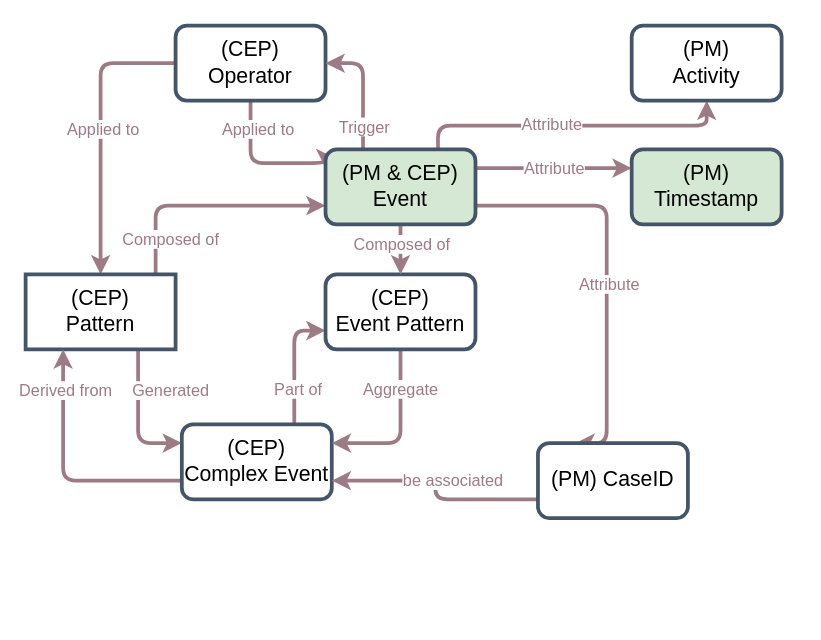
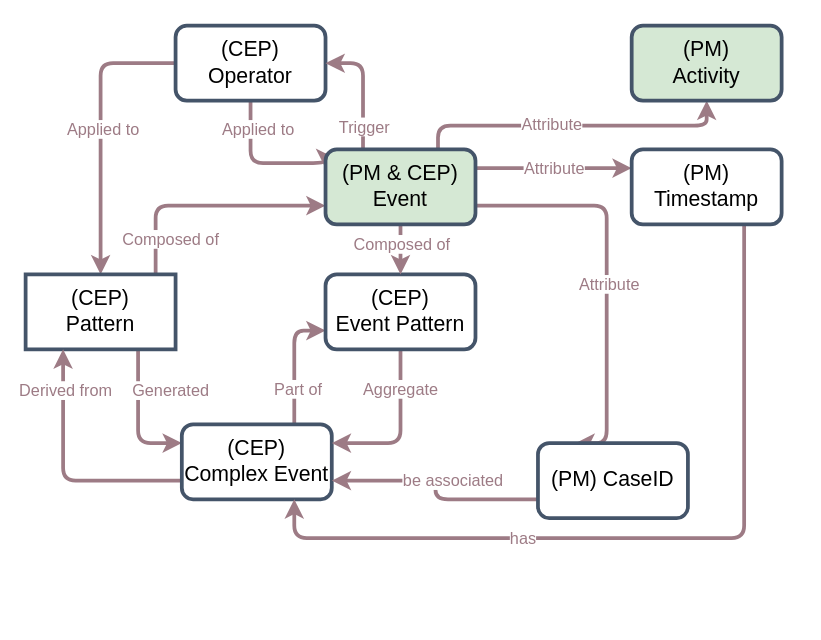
(707, 63) -> (707, 63)
(707, 187) -> (707, 187)
none -> (664, 538)
